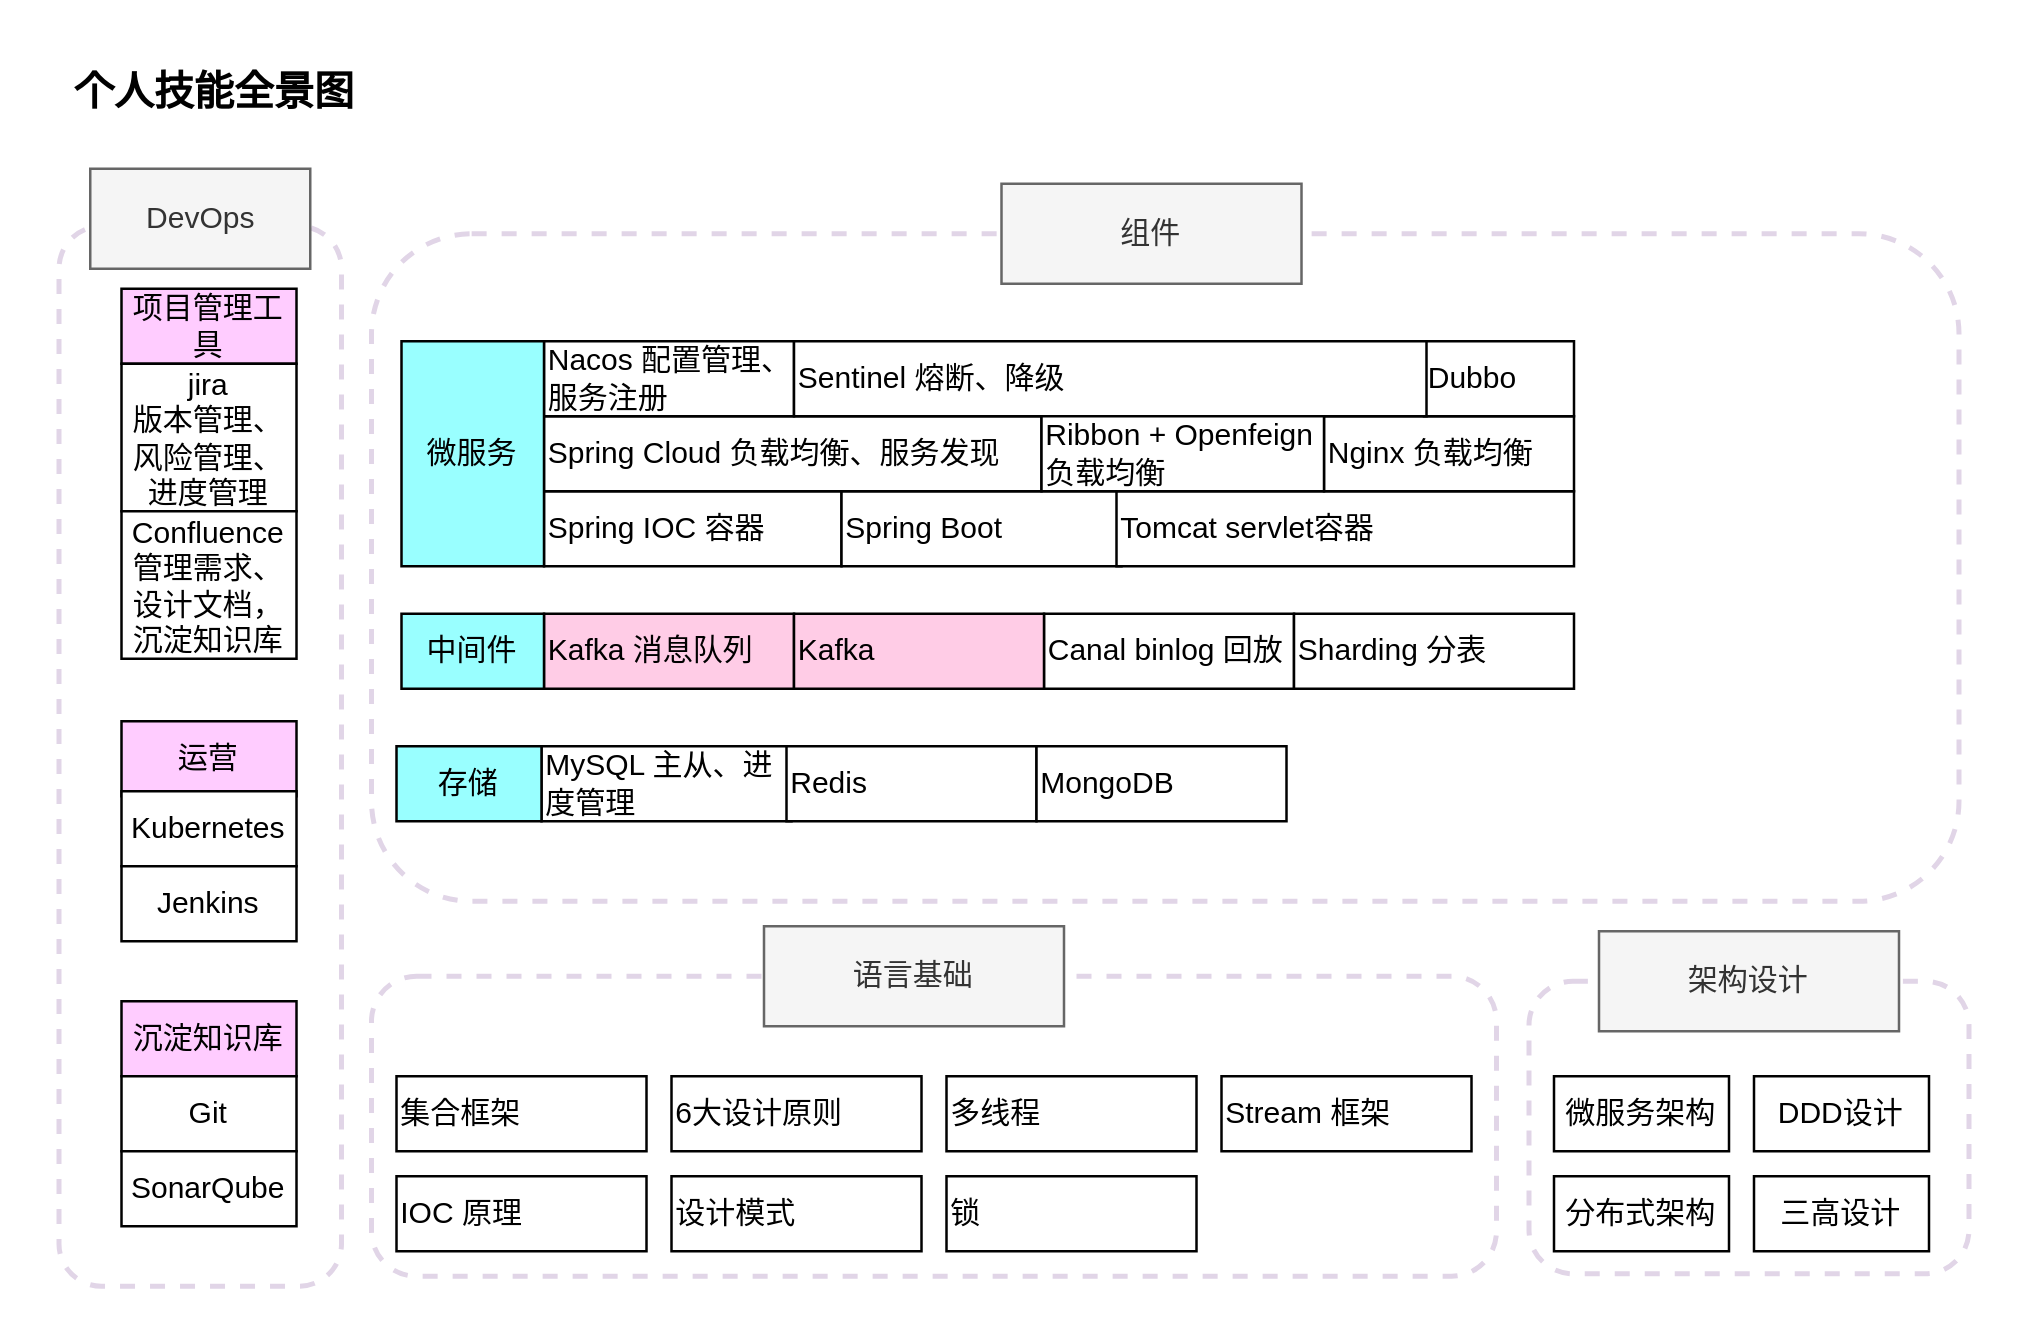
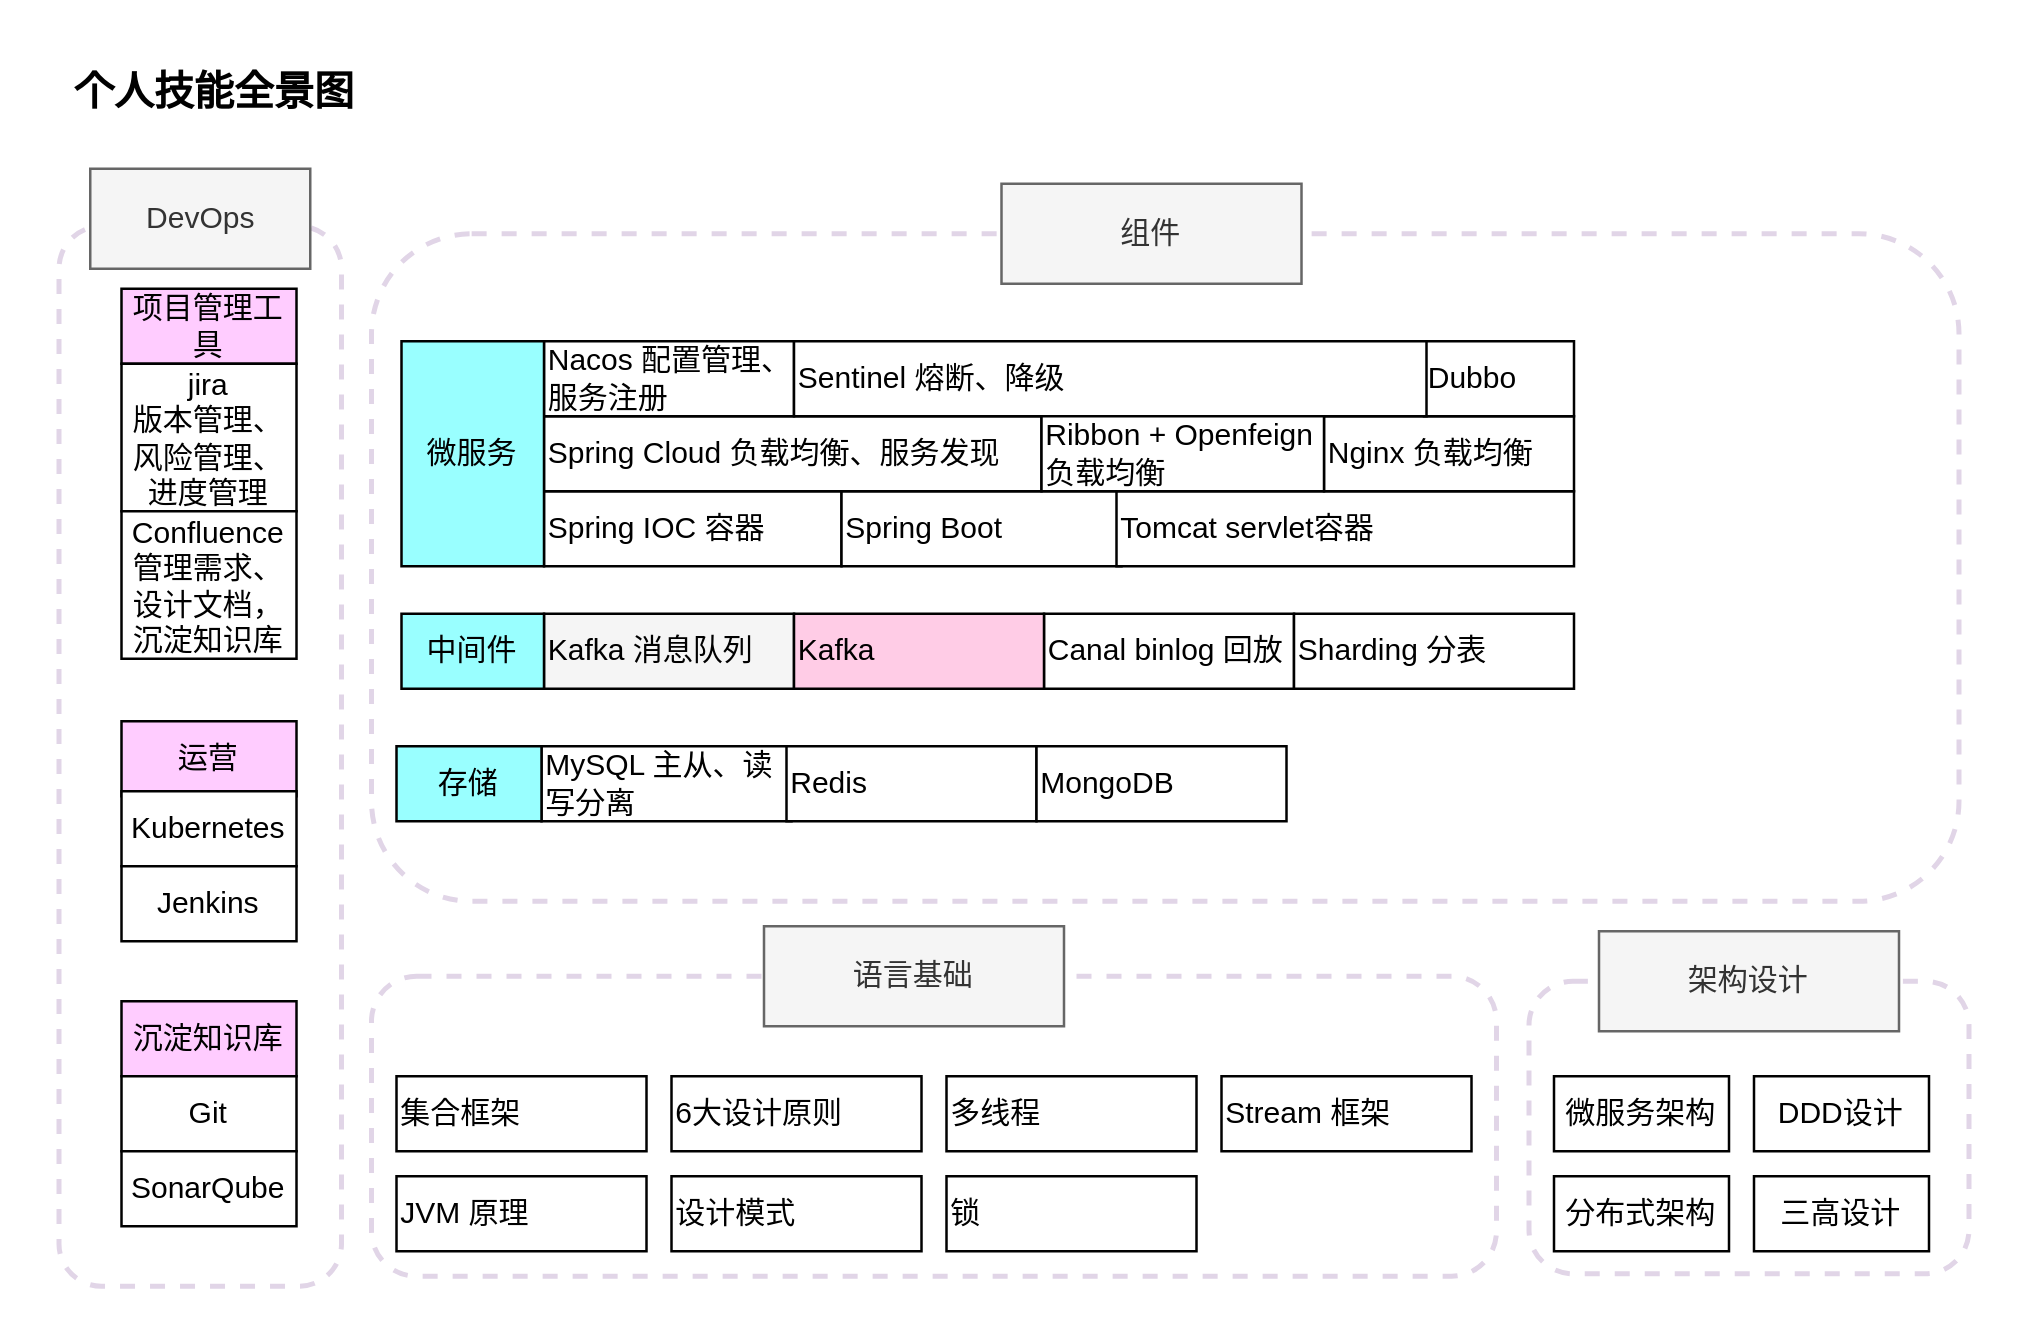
(669, 651) -> (669, 651)
(669, 784) -> (669, 784)
(461, 1214) -> (461, 1214)
